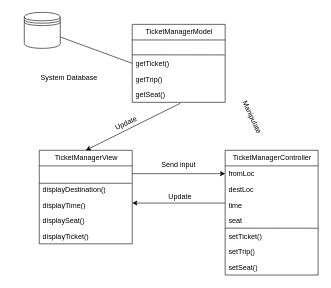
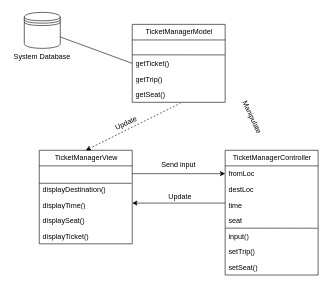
(69, 78) -> (42, 57)
(135, 126) -> (135, 126)
(250, 237) -> (242, 237)
